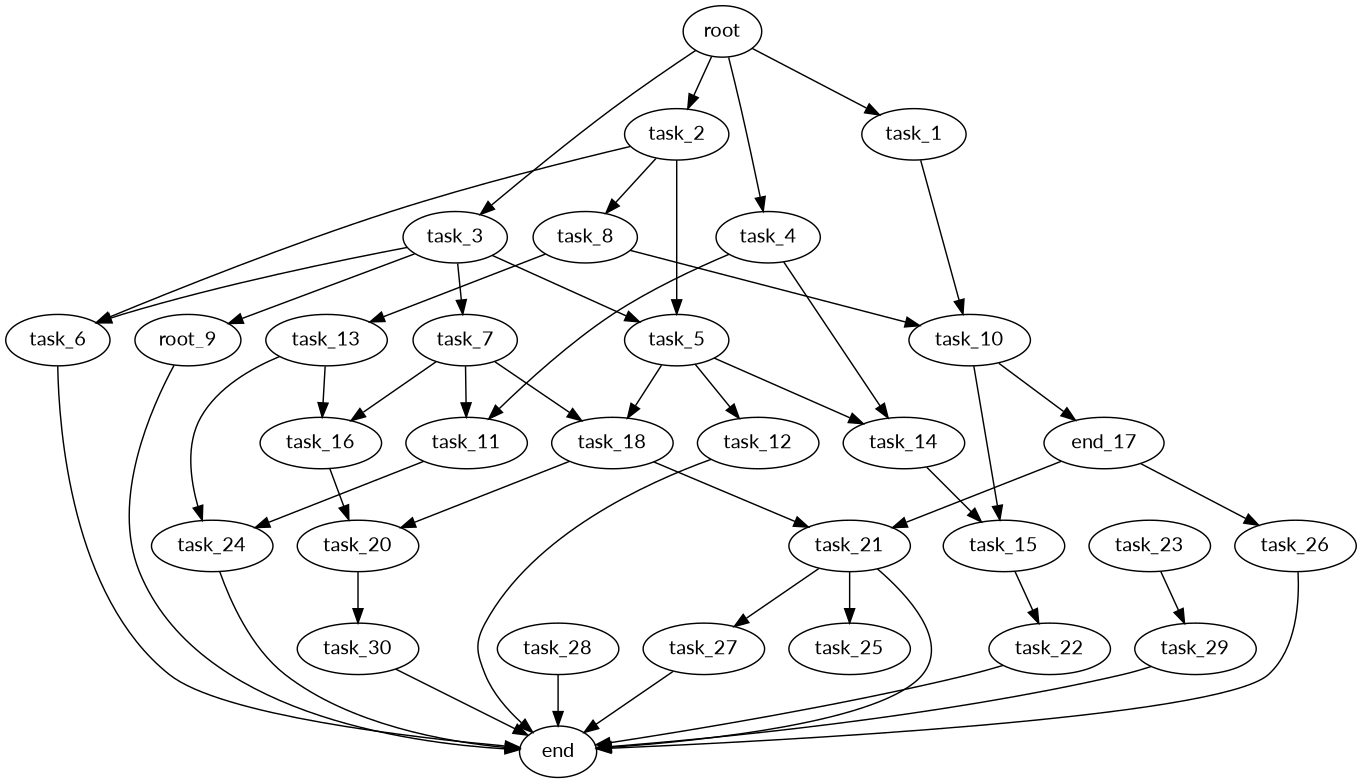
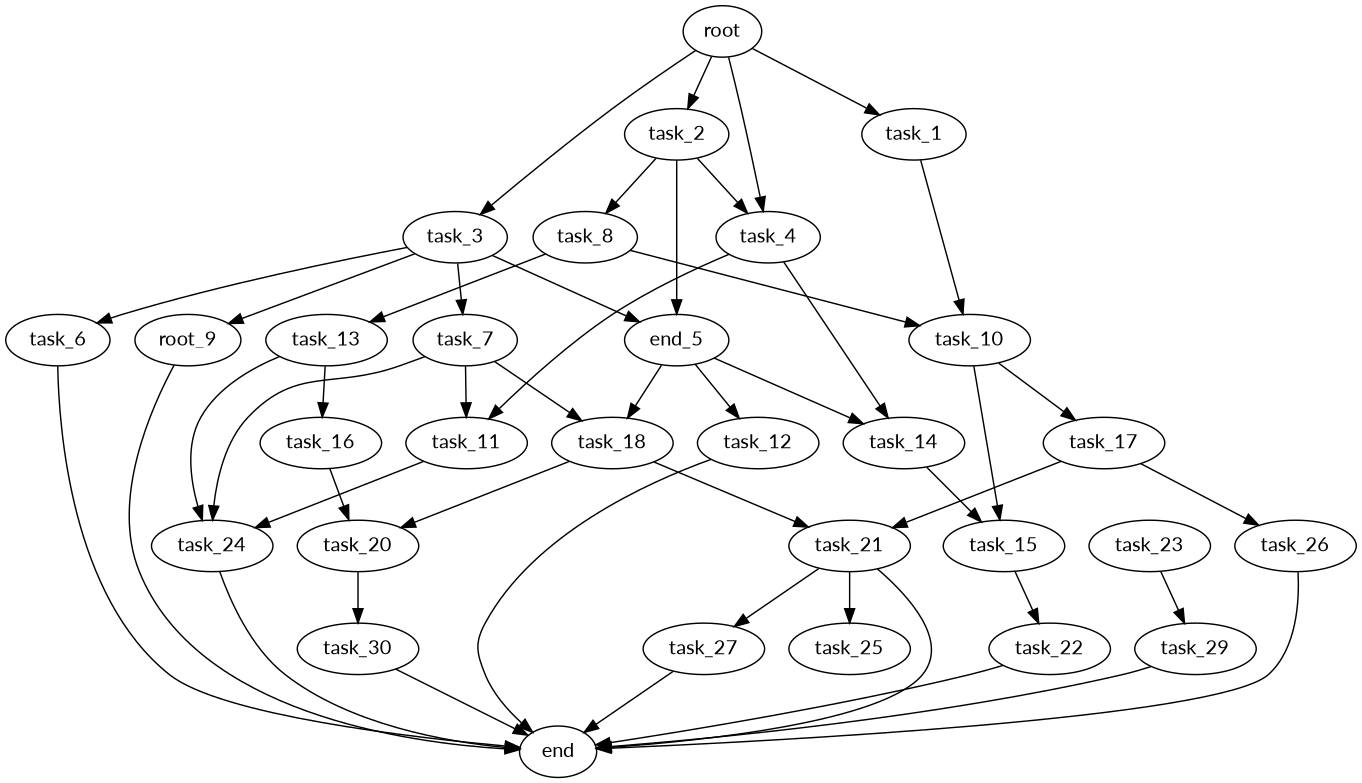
(366, 220) -> (718, 181)
(677, 340) -> (677, 340)
(400, 387) -> (286, 390)
(1104, 443) -> (1104, 443)
(558, 649) -> none
